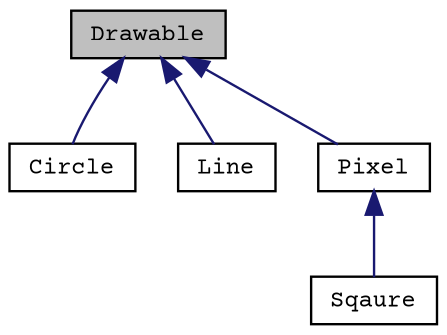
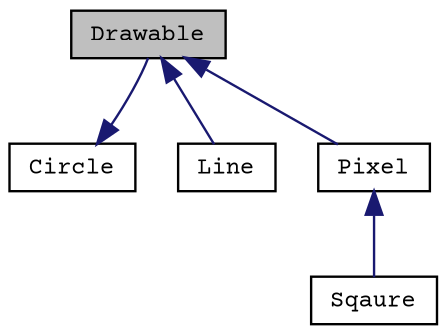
(89, 110) -> (131, 92)
